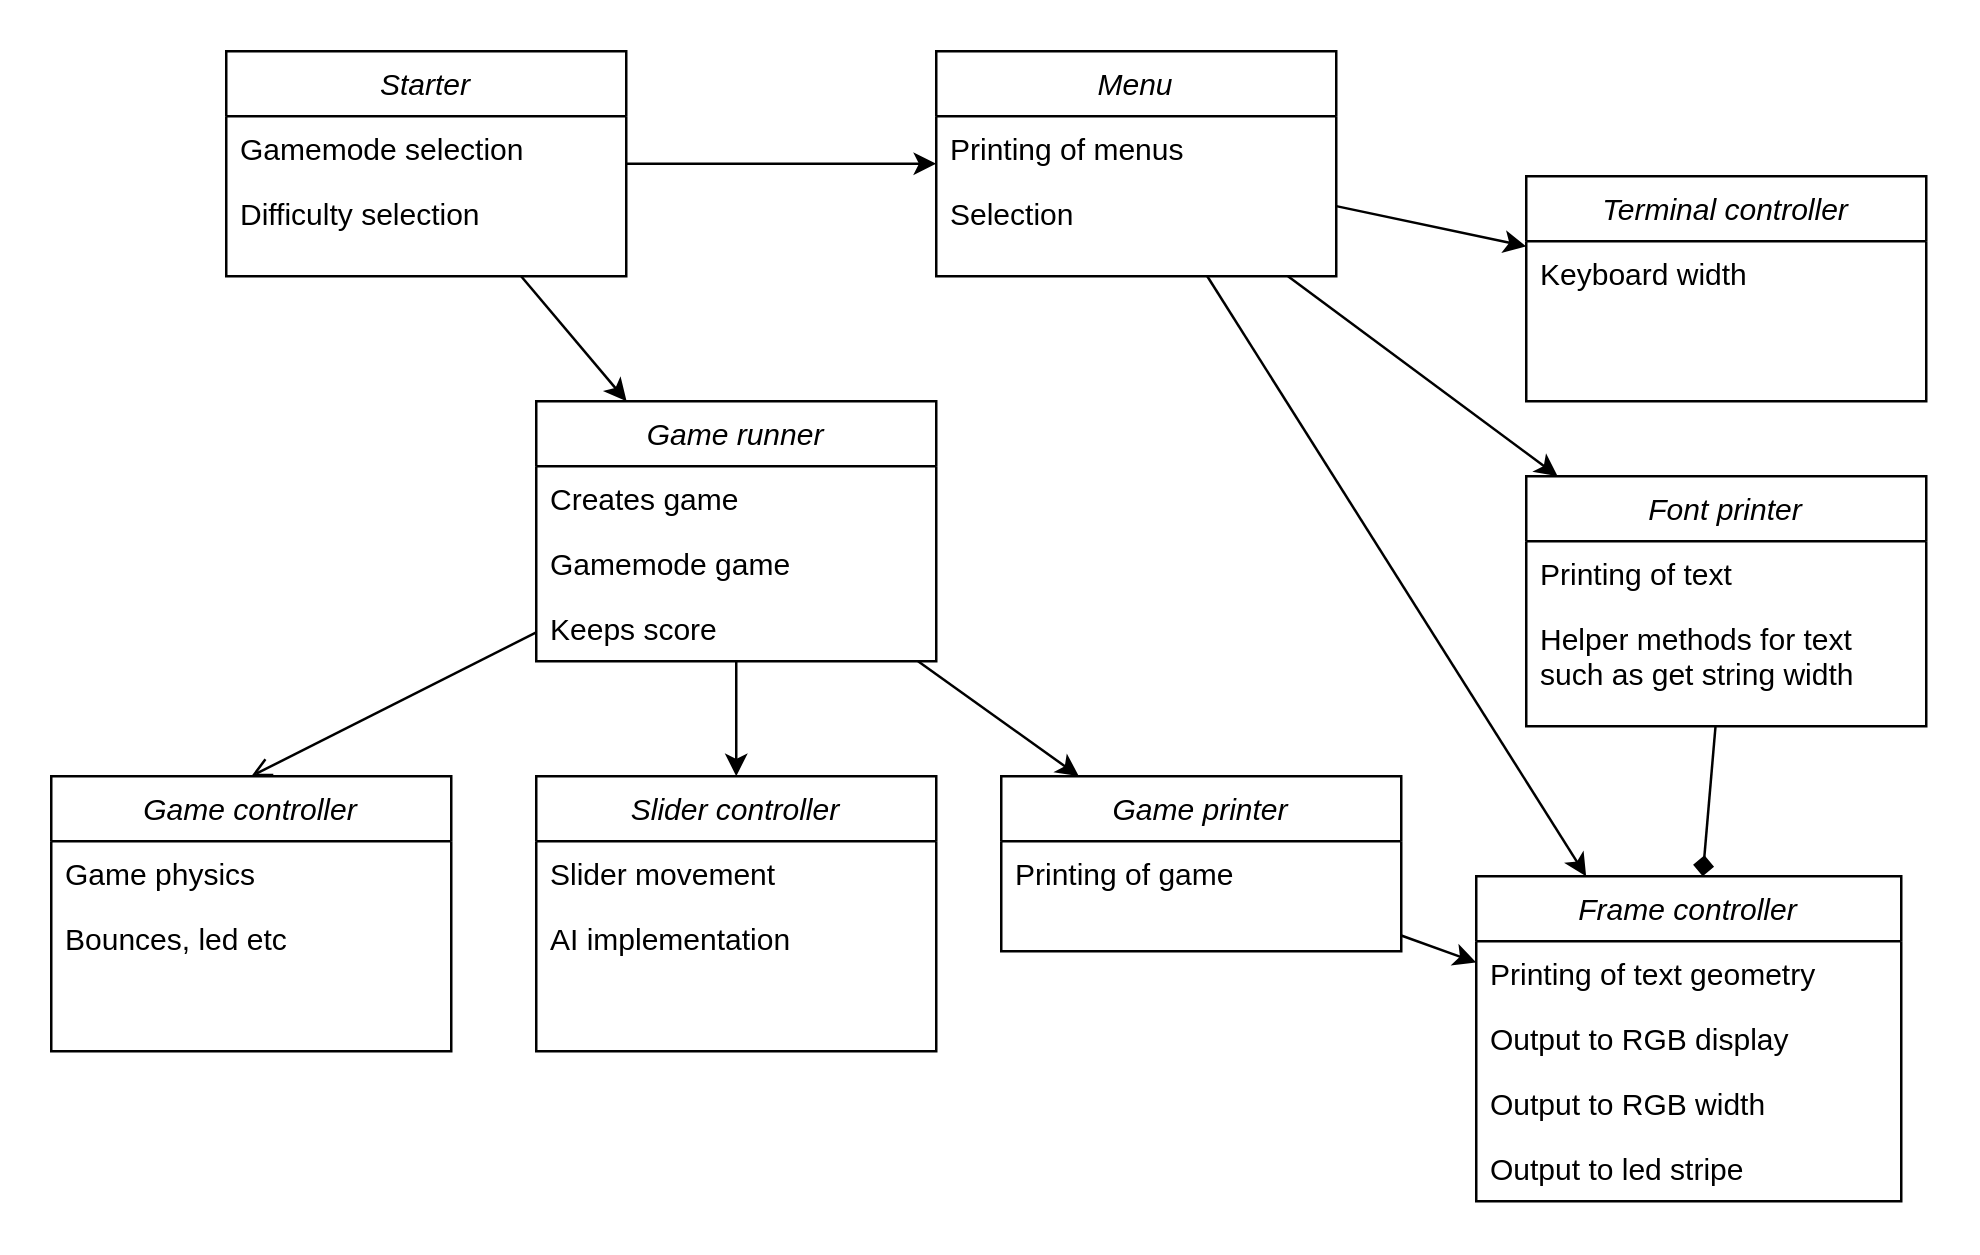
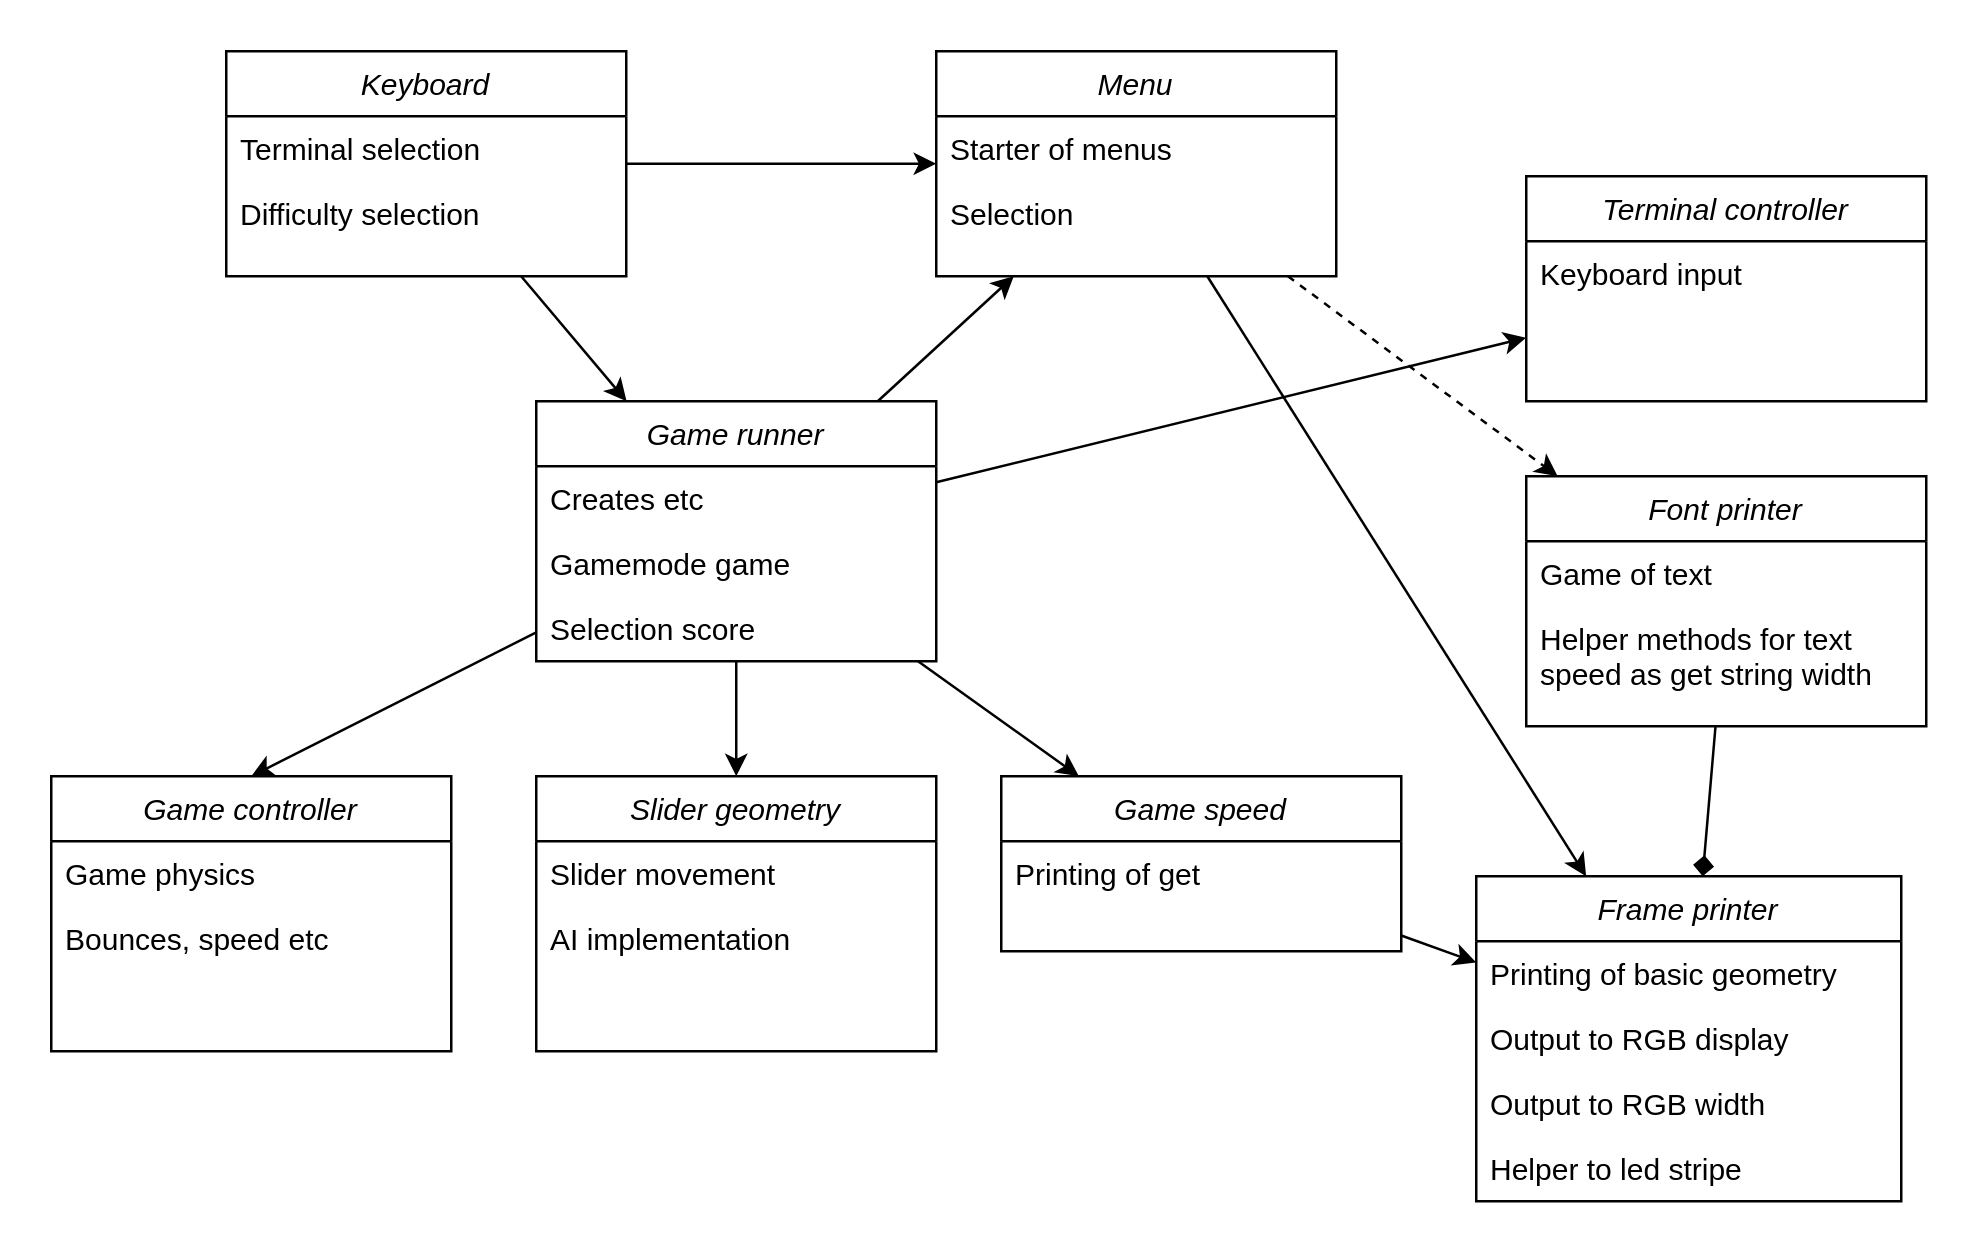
(425, 85) -> (425, 85)
(380, 150) -> (372, 150)
(1077, 150) -> (1077, 150)
(1425, 225) -> none
(1650, 275) -> (1650, 275)
none -> (940, 344)
(1478, 417) -> (1478, 417)
none -> (1109, 440)
(647, 500) -> (639, 500)
(1659, 575) -> (1633, 575)
(639, 630) -> (664, 630)
(1718, 640) -> (1718, 640)
(263, 770) -> (267, 768)
(735, 810) -> (735, 810)
(1200, 810) -> (1200, 810)
(1134, 875) -> (1125, 875)
(1688, 910) -> (1688, 910)
(184, 940) -> (205, 940)
(1681, 975) -> (1685, 975)
(1639, 1170) -> (1635, 1170)
